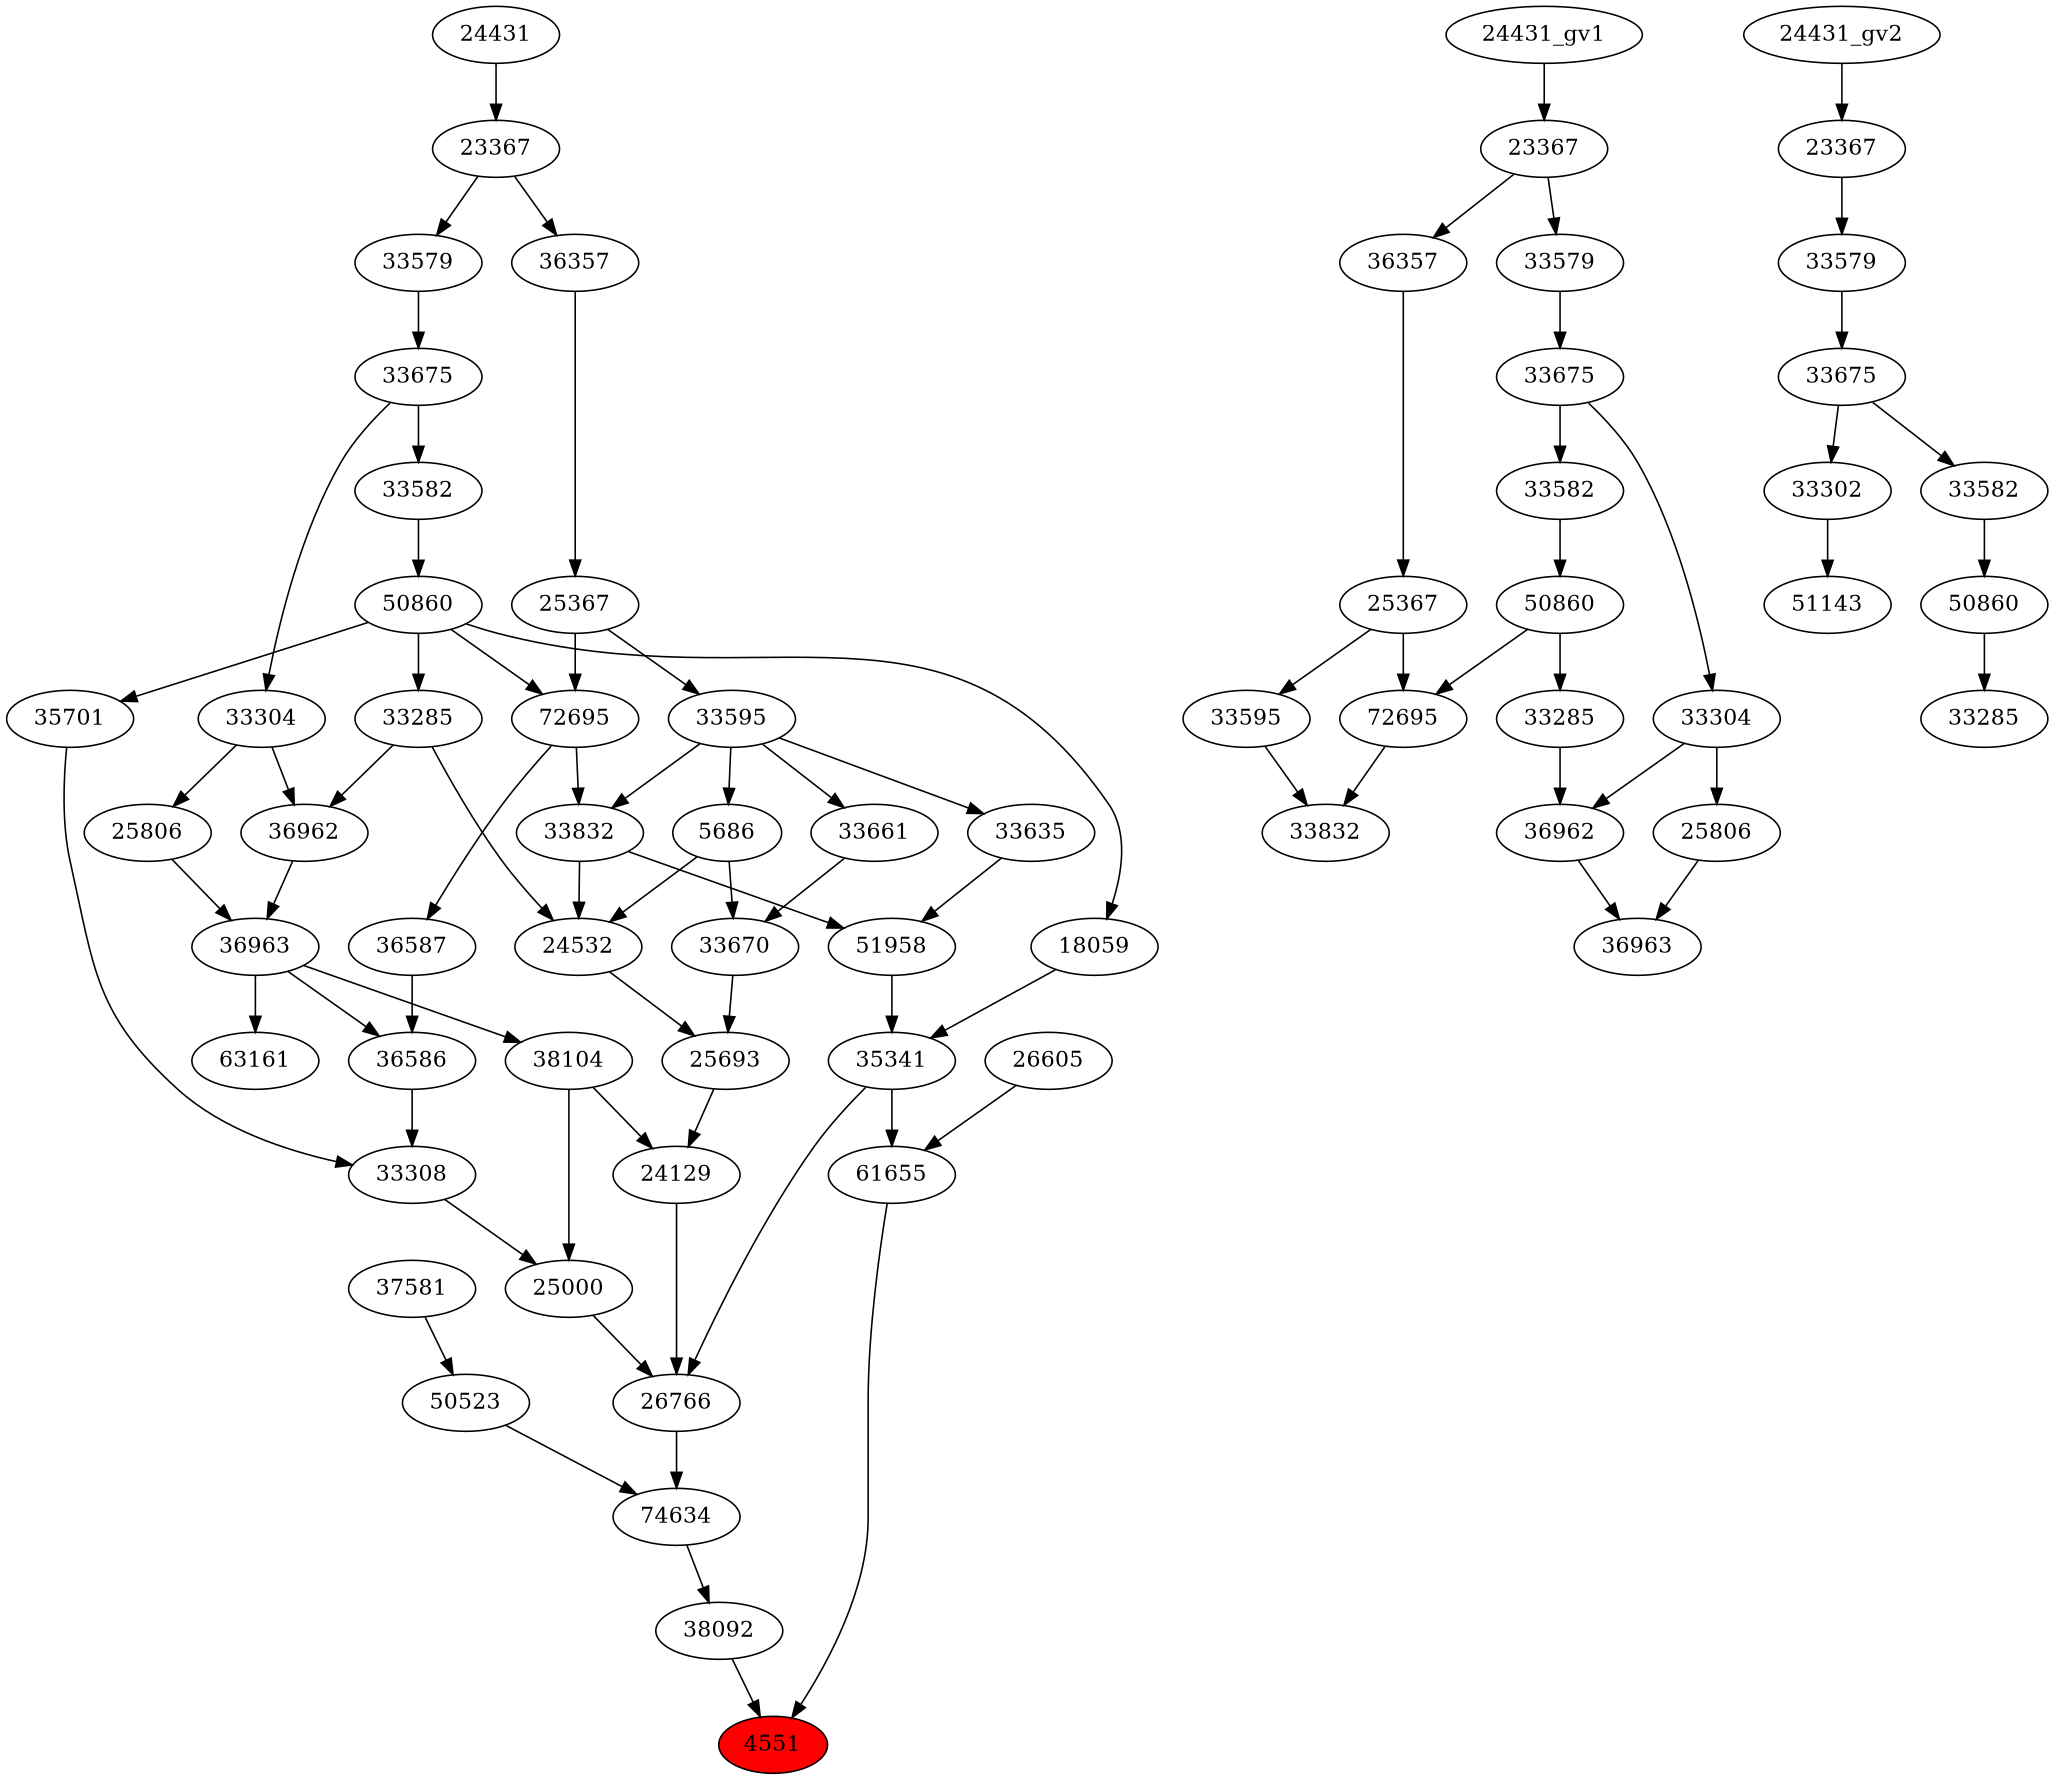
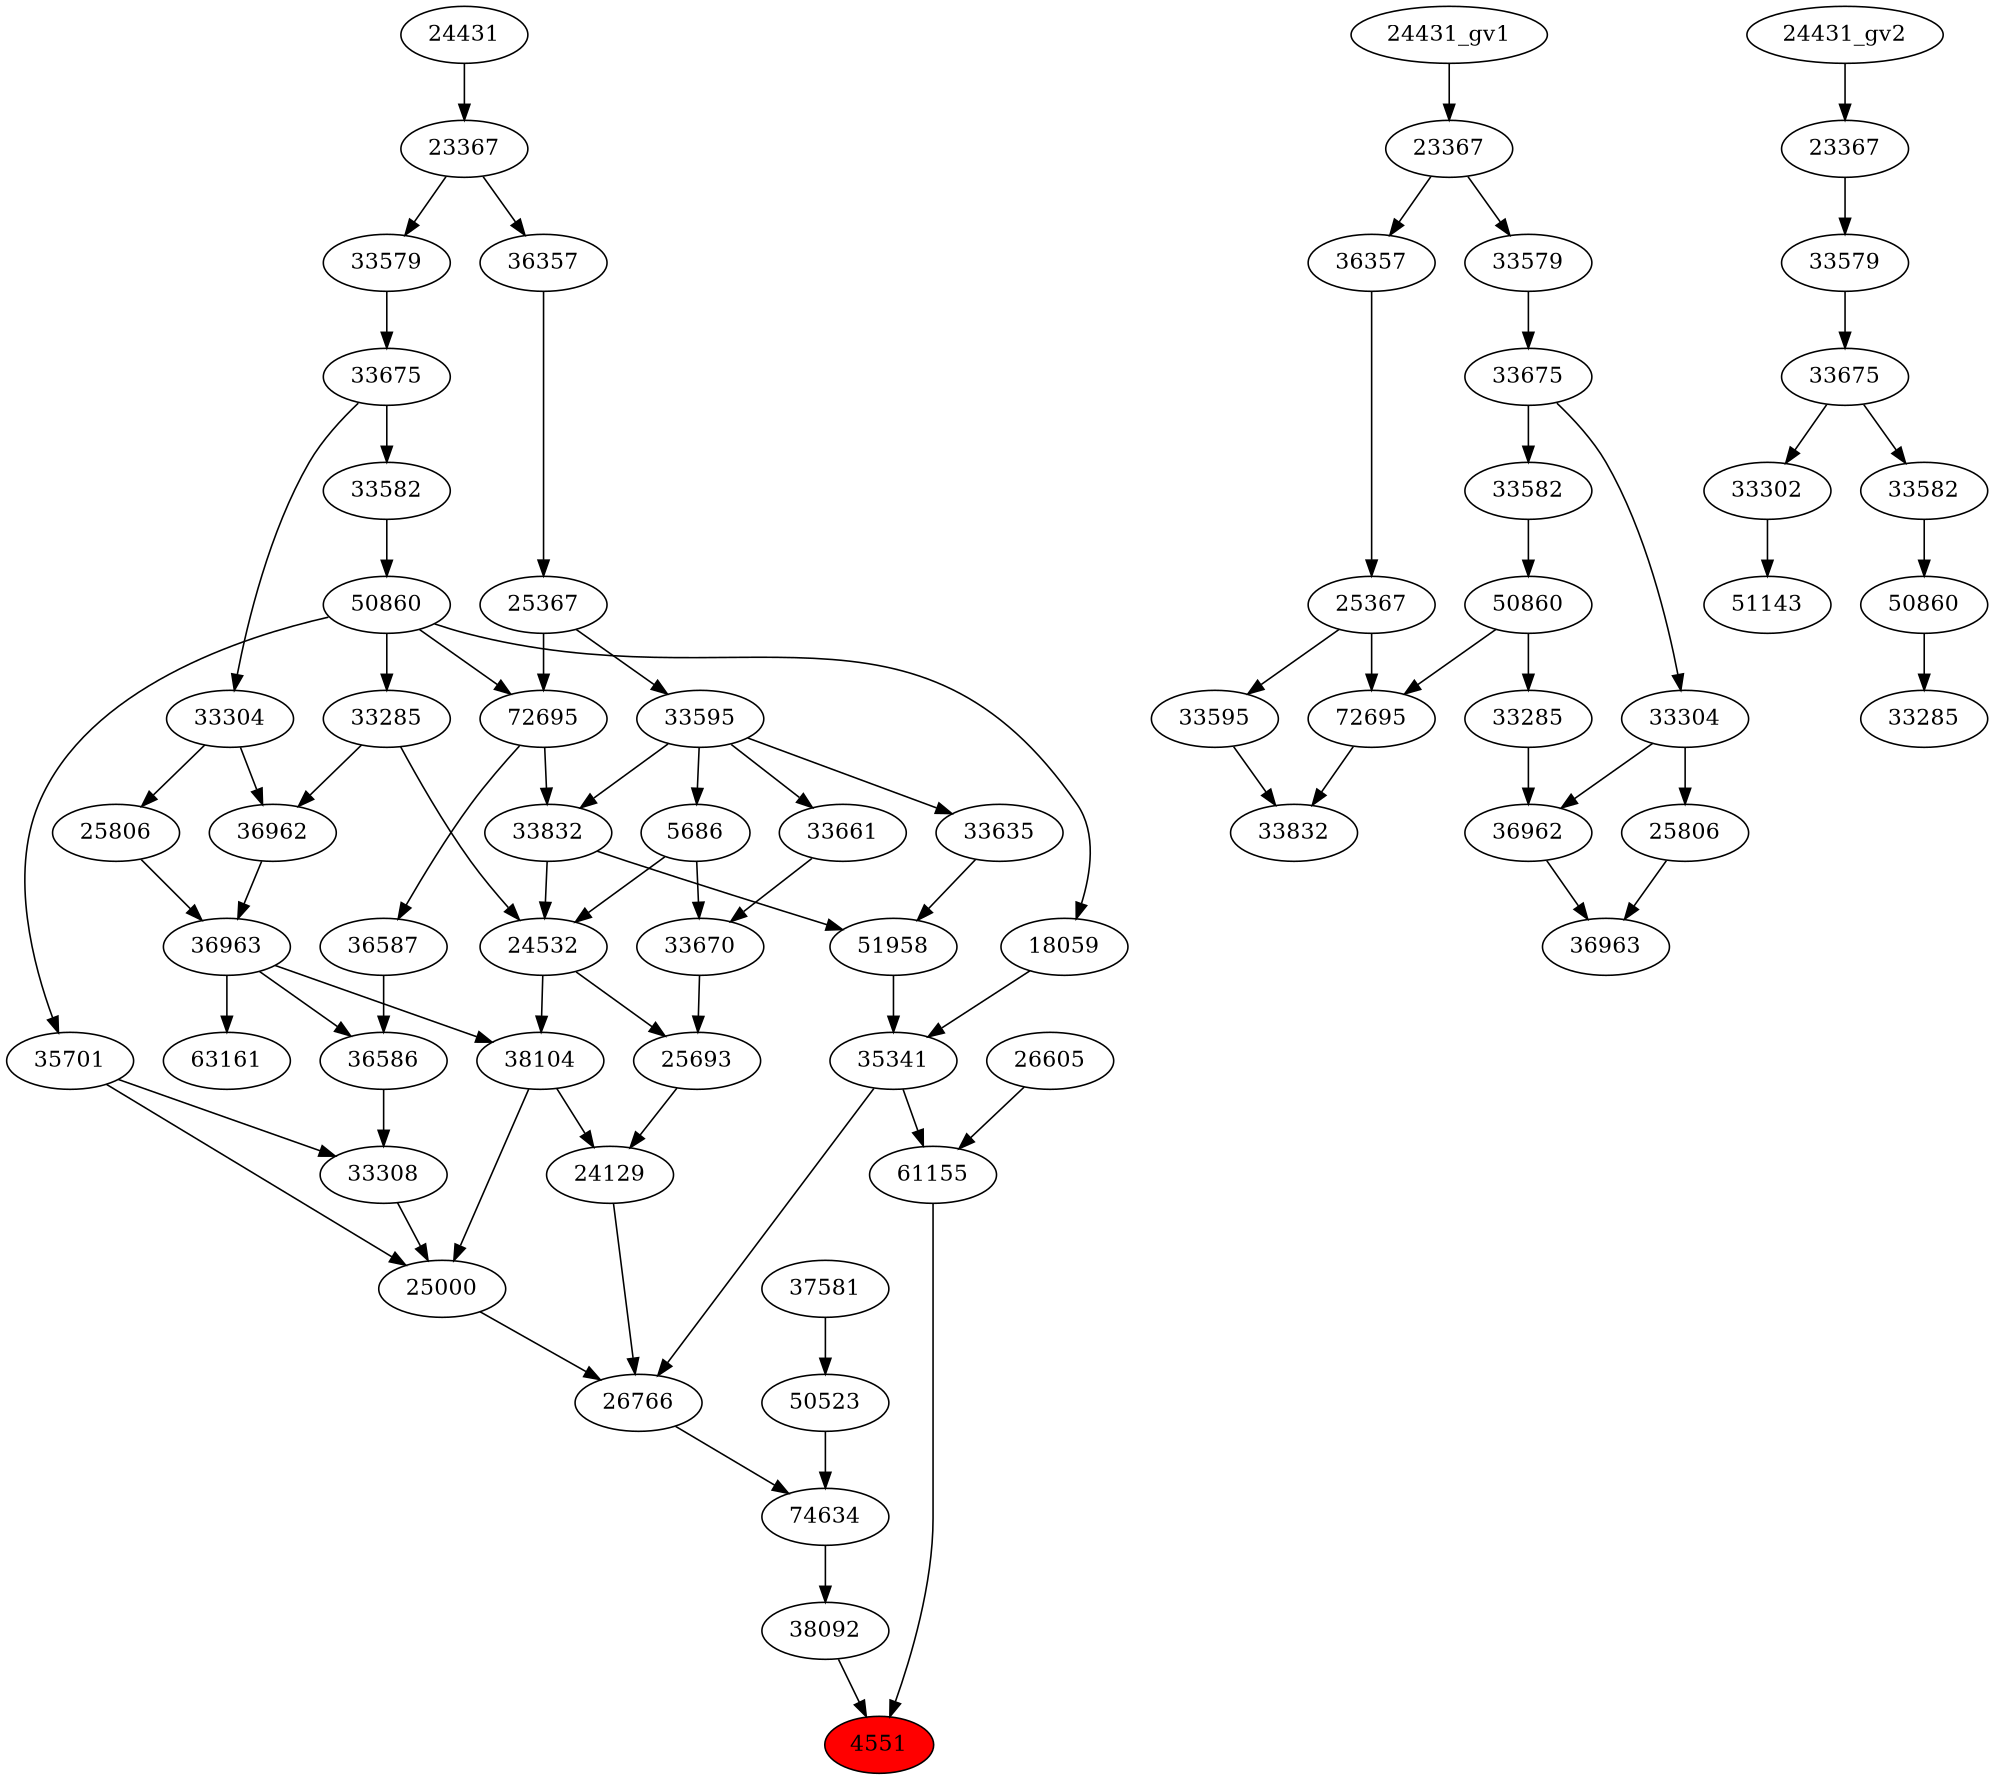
none -> (542, 996)
none -> (249, 1171)
(892, 1175) -> (933, 1175)
